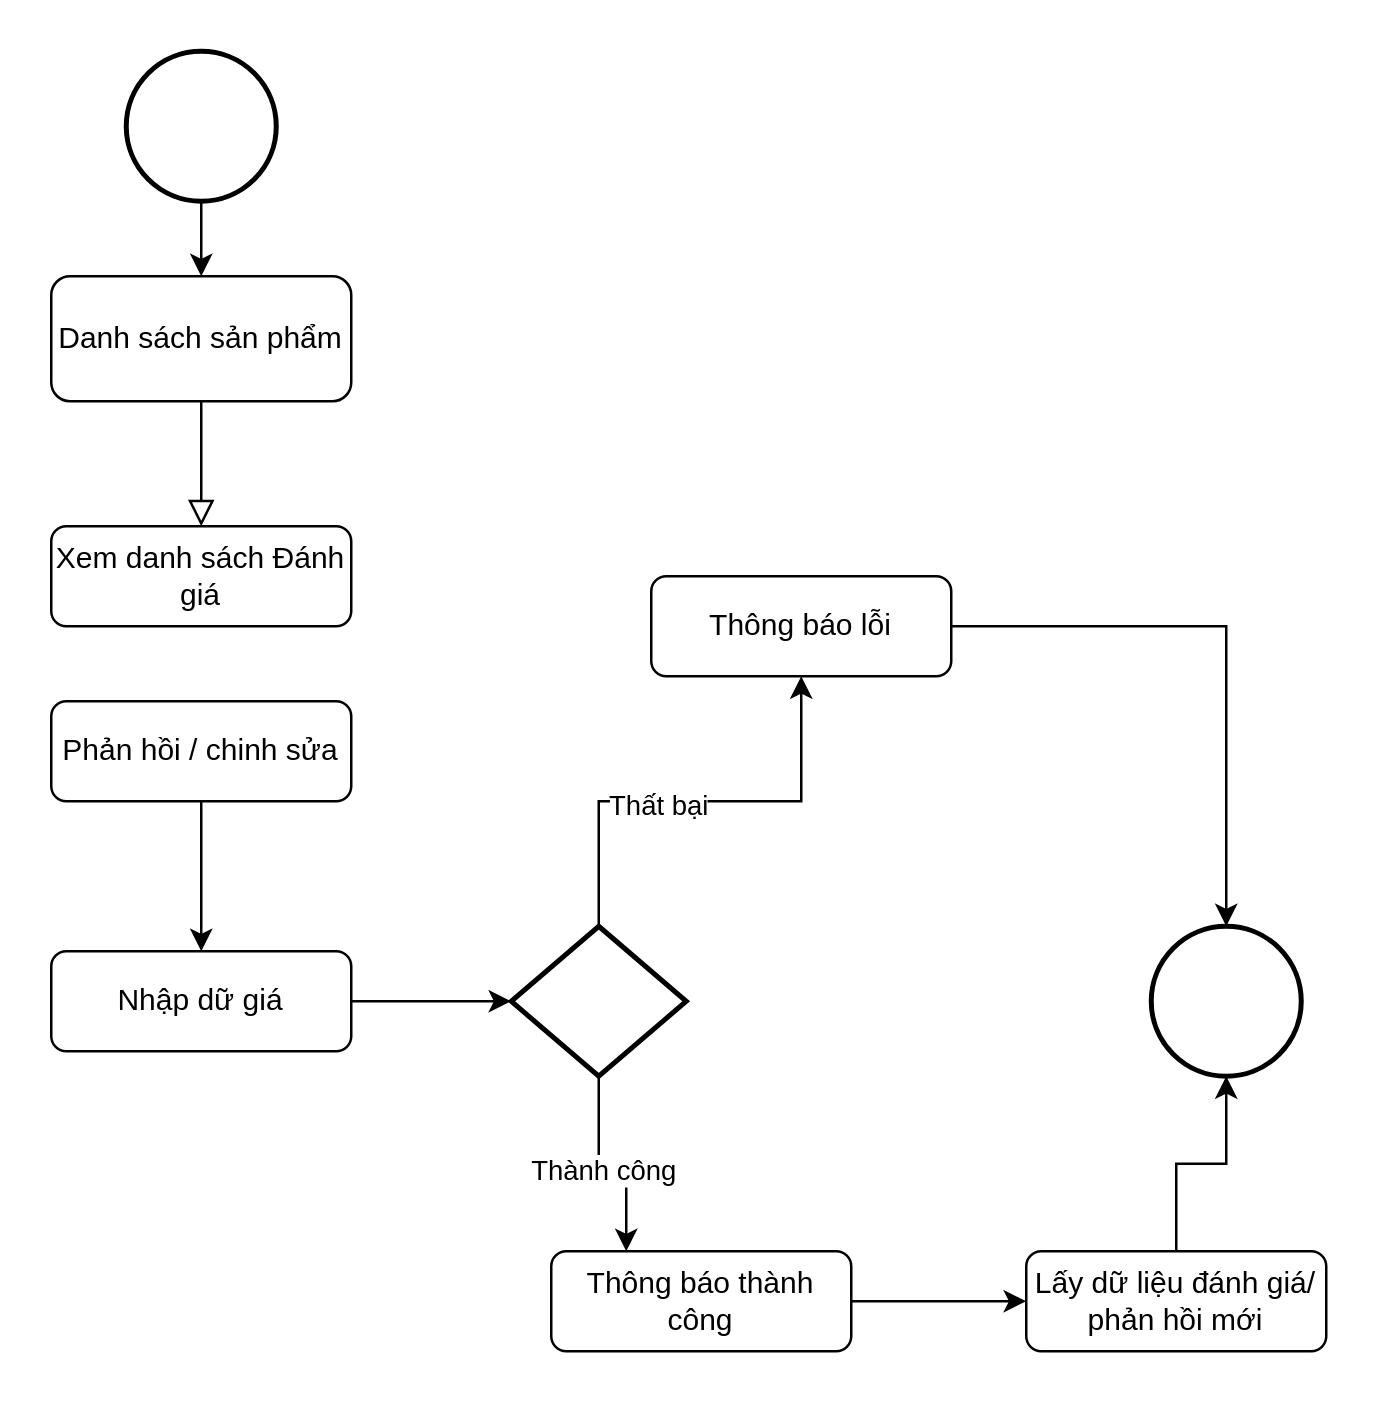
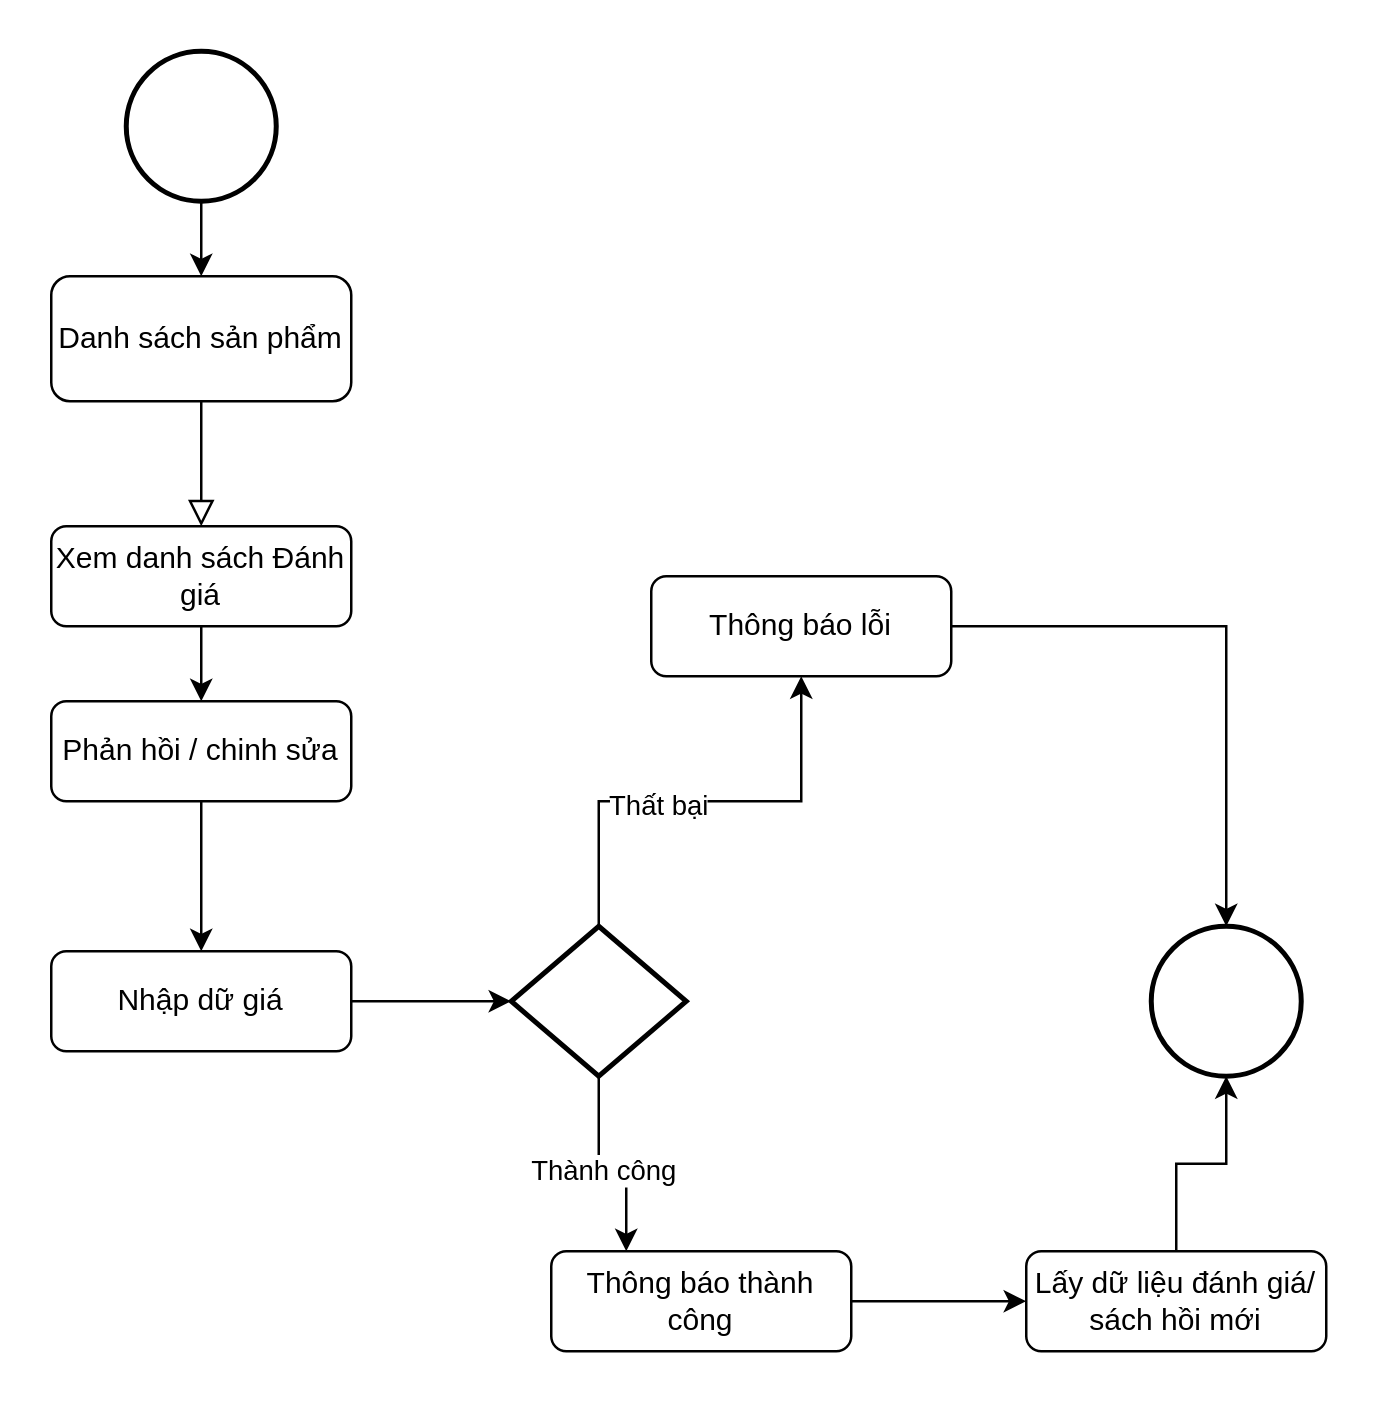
none -> (201, 672)
(1176, 1301) -> (1176, 1301)
